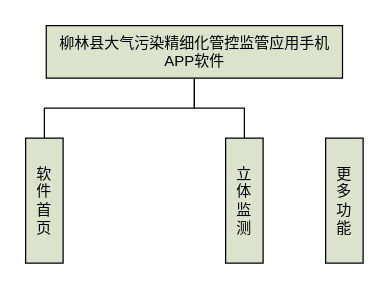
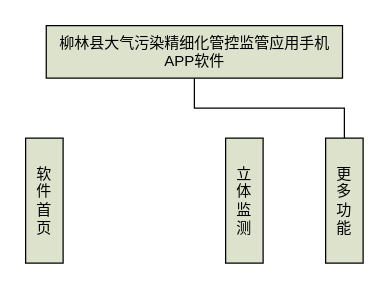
(103, 108) -> none
none -> (310, 108)
(244, 124) -> none
